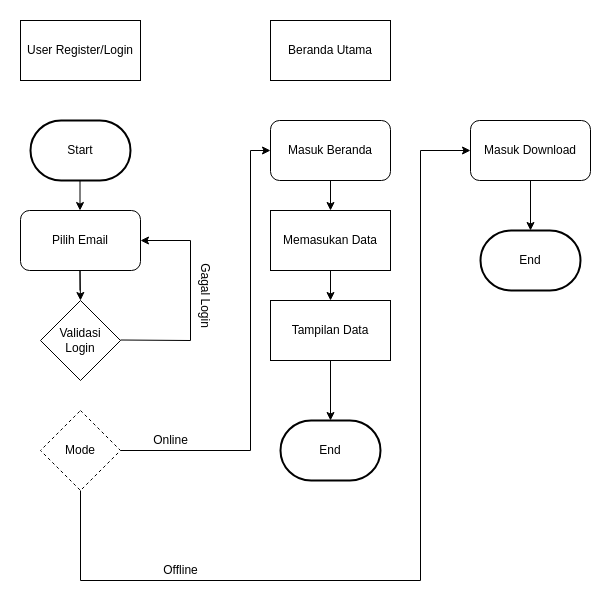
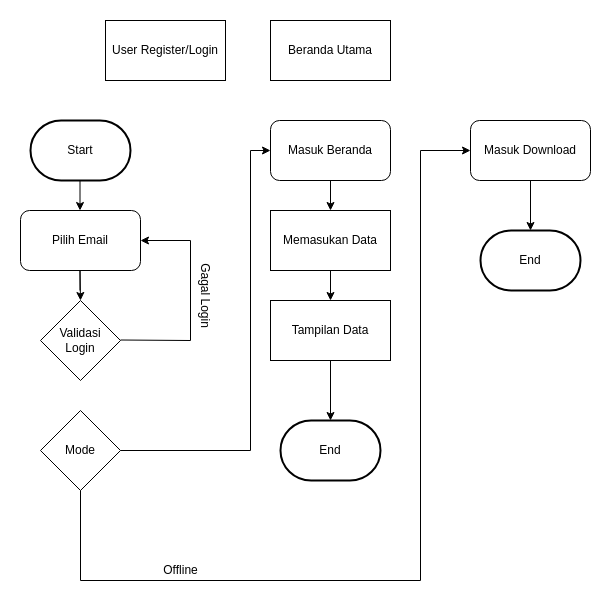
(81, 51) -> (166, 51)
(171, 441) -> none
(81, 451) -> (81, 451)
